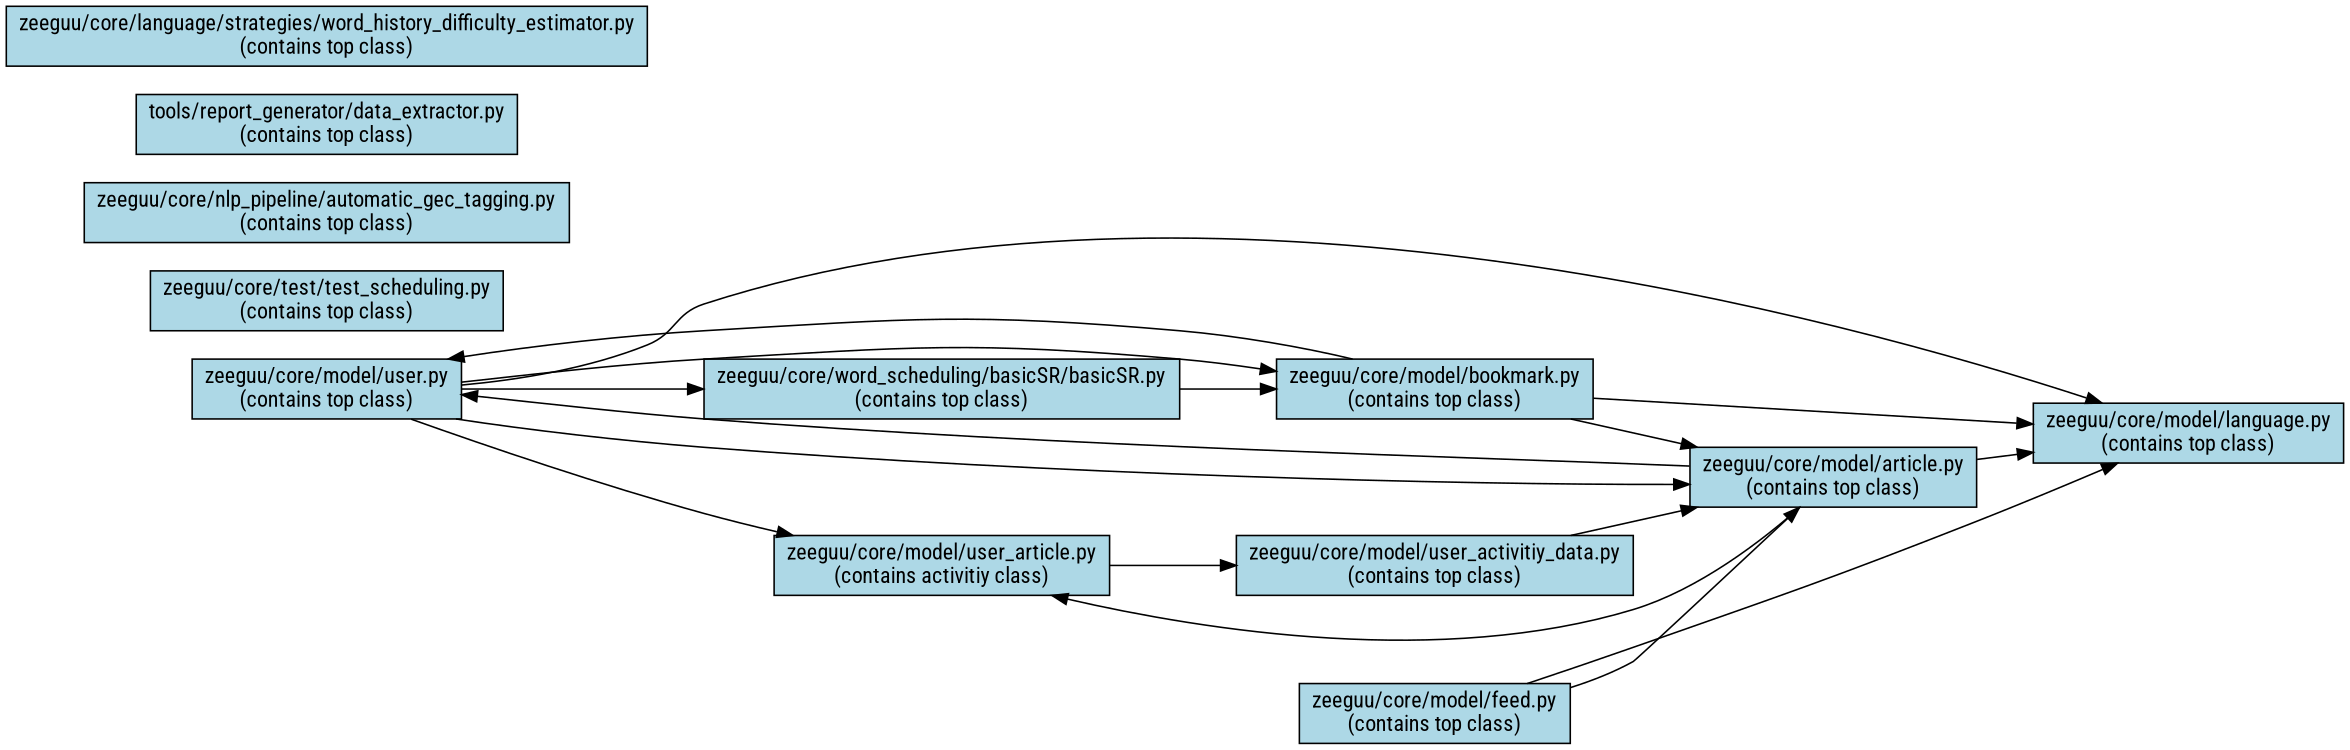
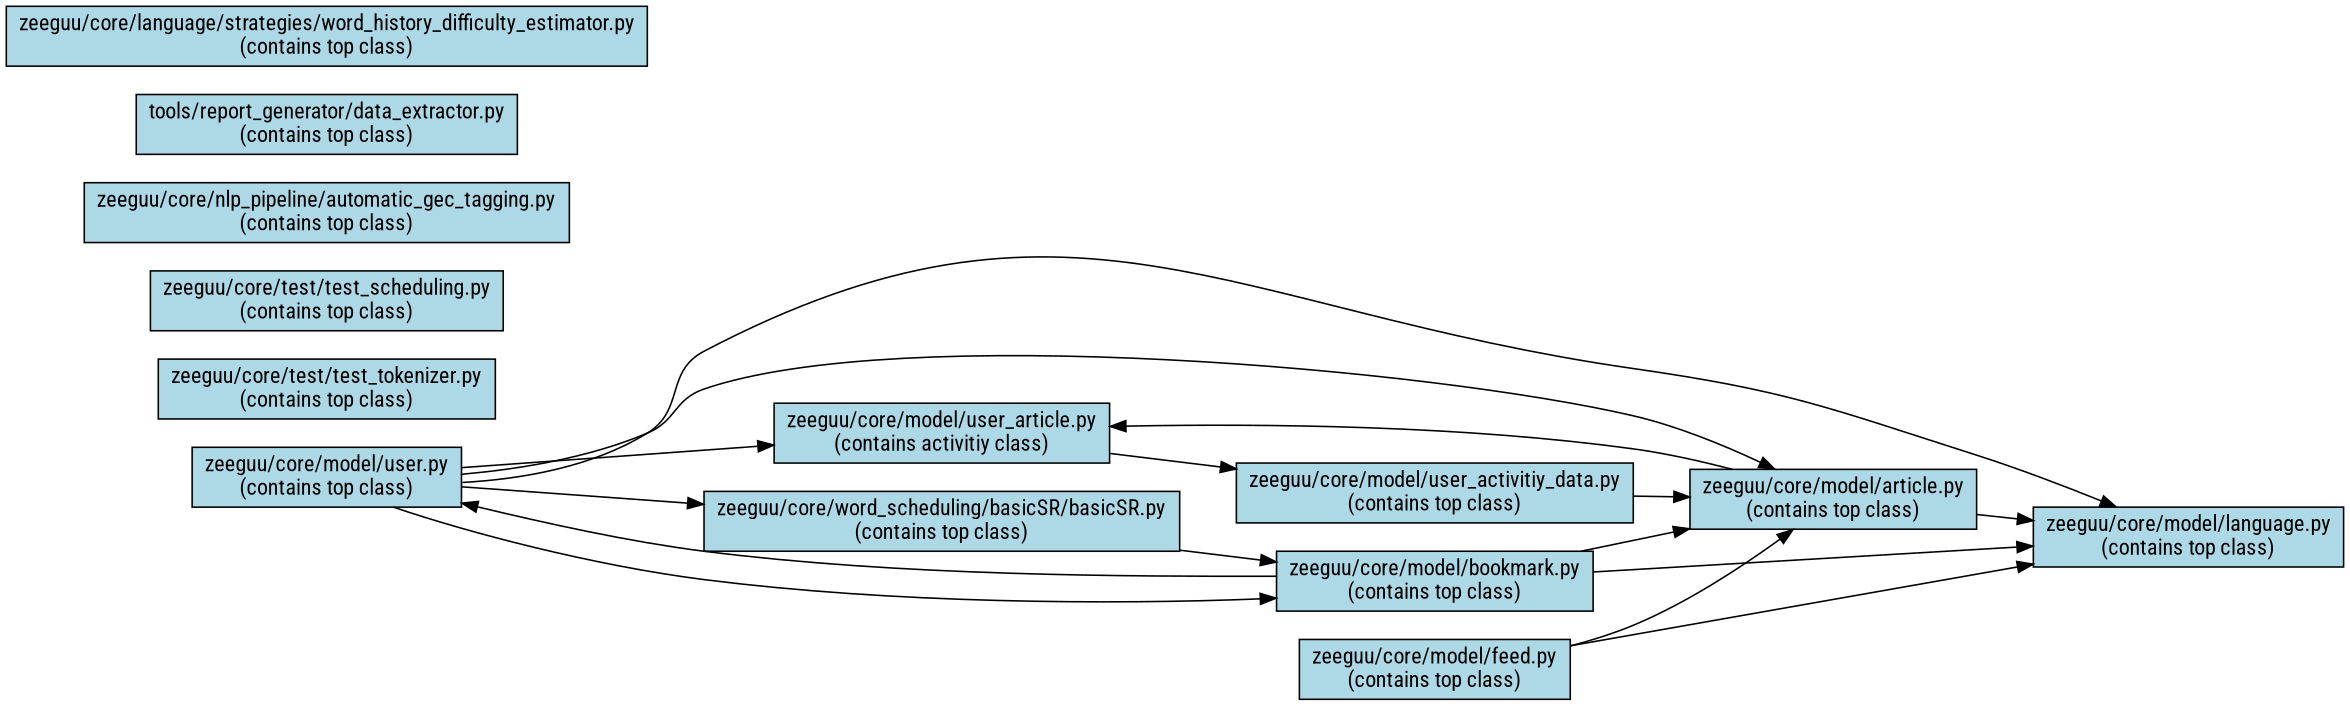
none -> (327, 389)
(1083, 442) -> none
